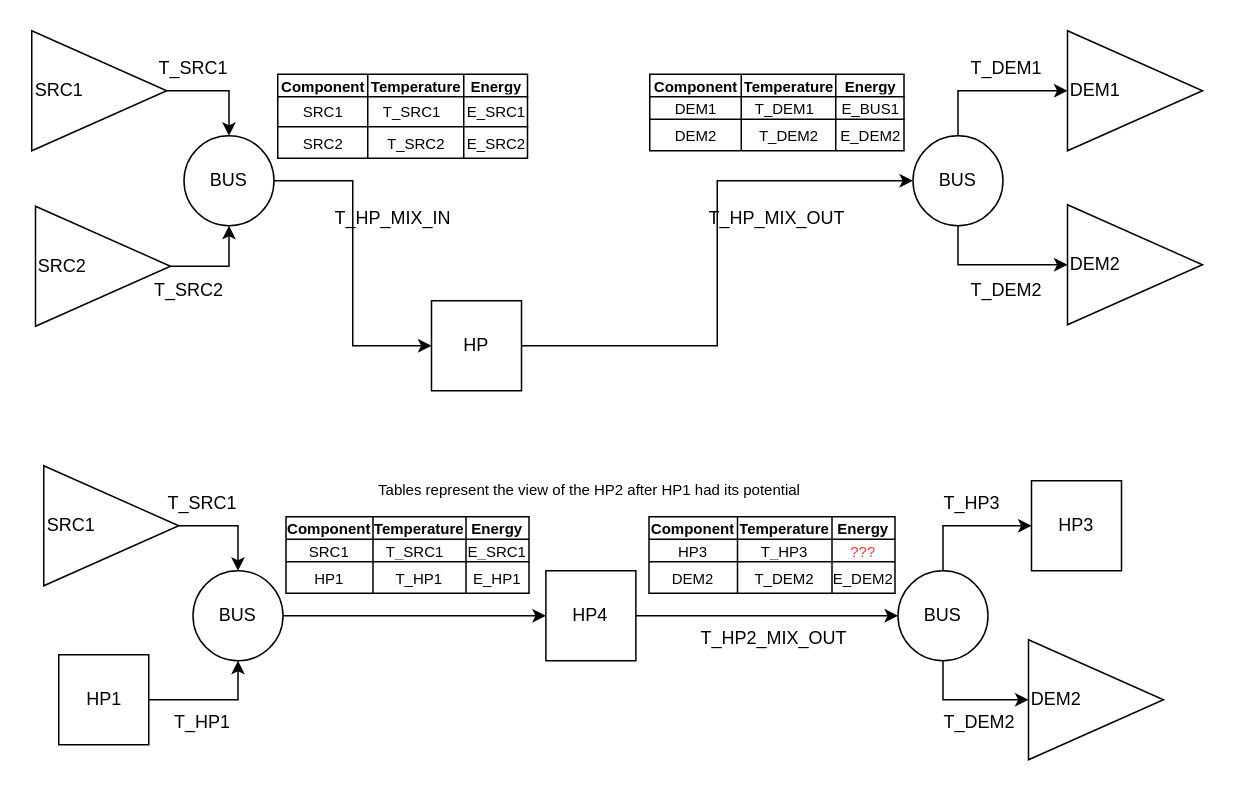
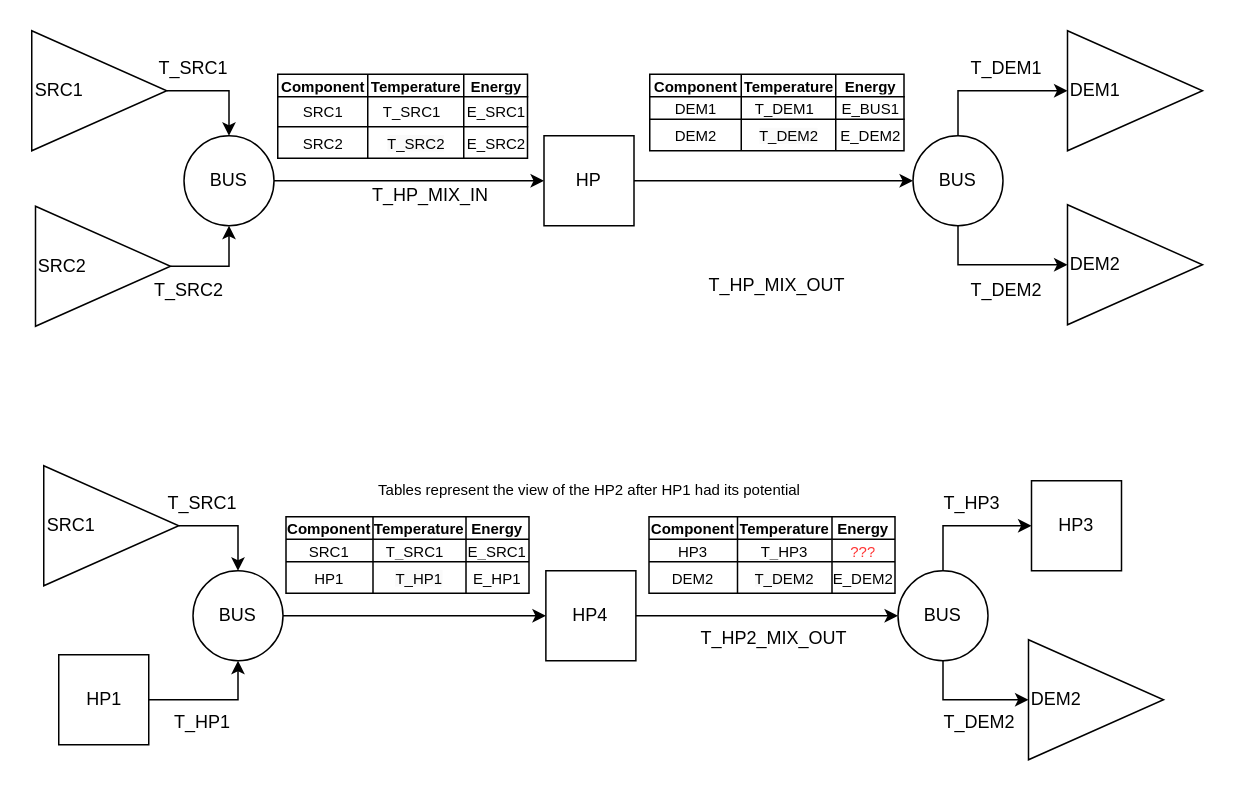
(392, 218) -> (430, 196)
(777, 218) -> (777, 286)
(476, 346) -> (589, 181)
